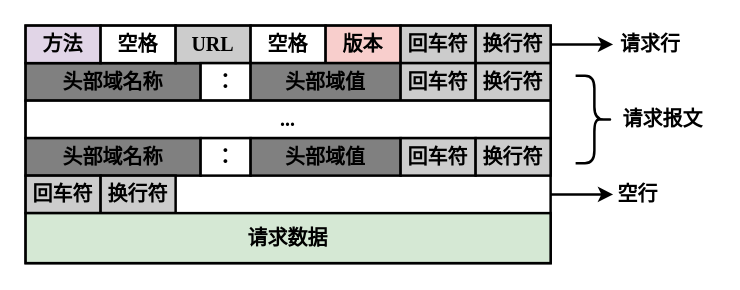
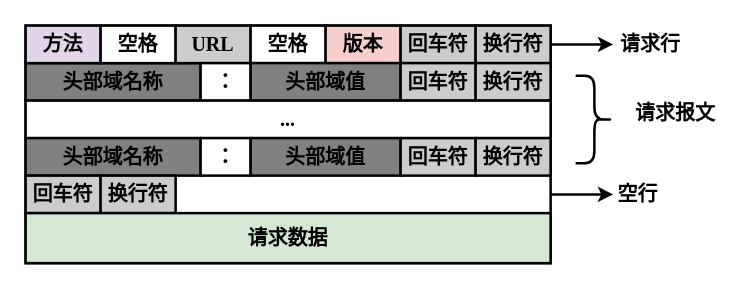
(663, 119) -> (676, 113)
